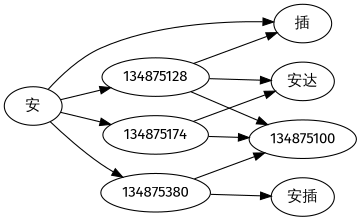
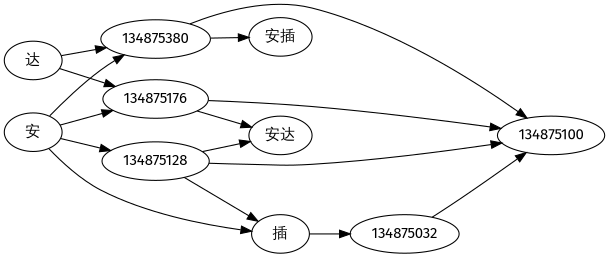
none -> (33, 60)
(156, 135) -> (156, 99)
none -> (405, 234)
